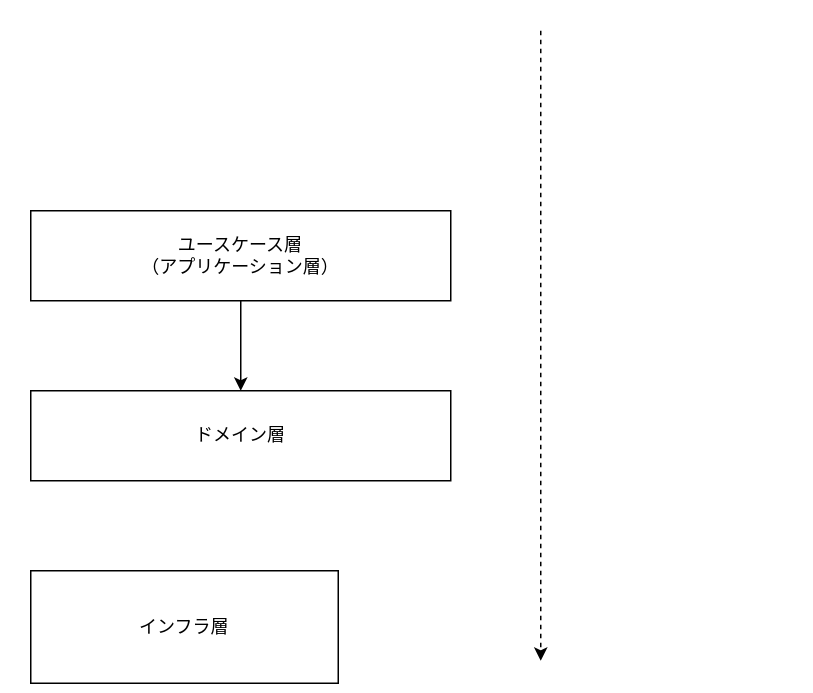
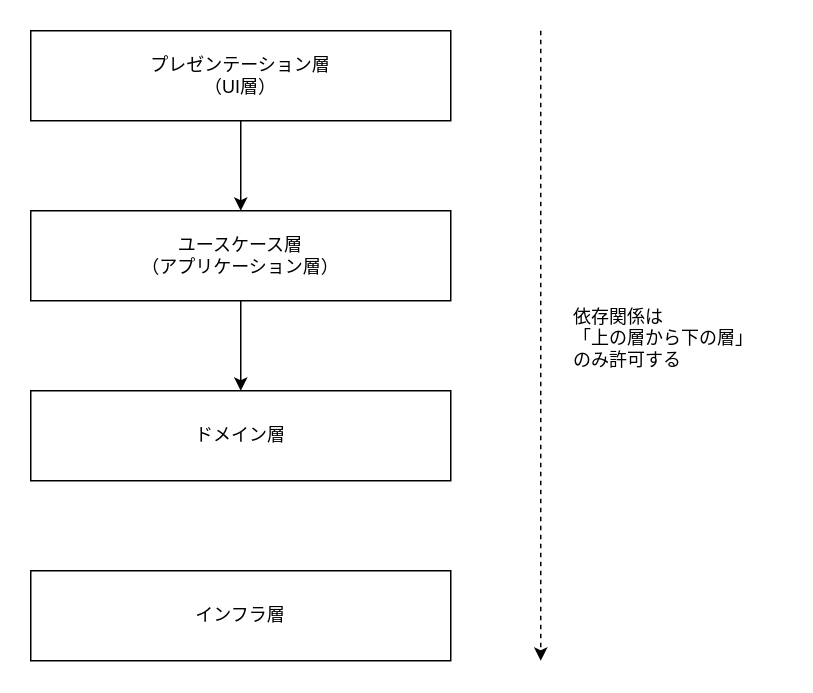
none -> (241, 76)
none -> (241, 161)
none -> (676, 338)
(185, 627) -> (241, 616)
